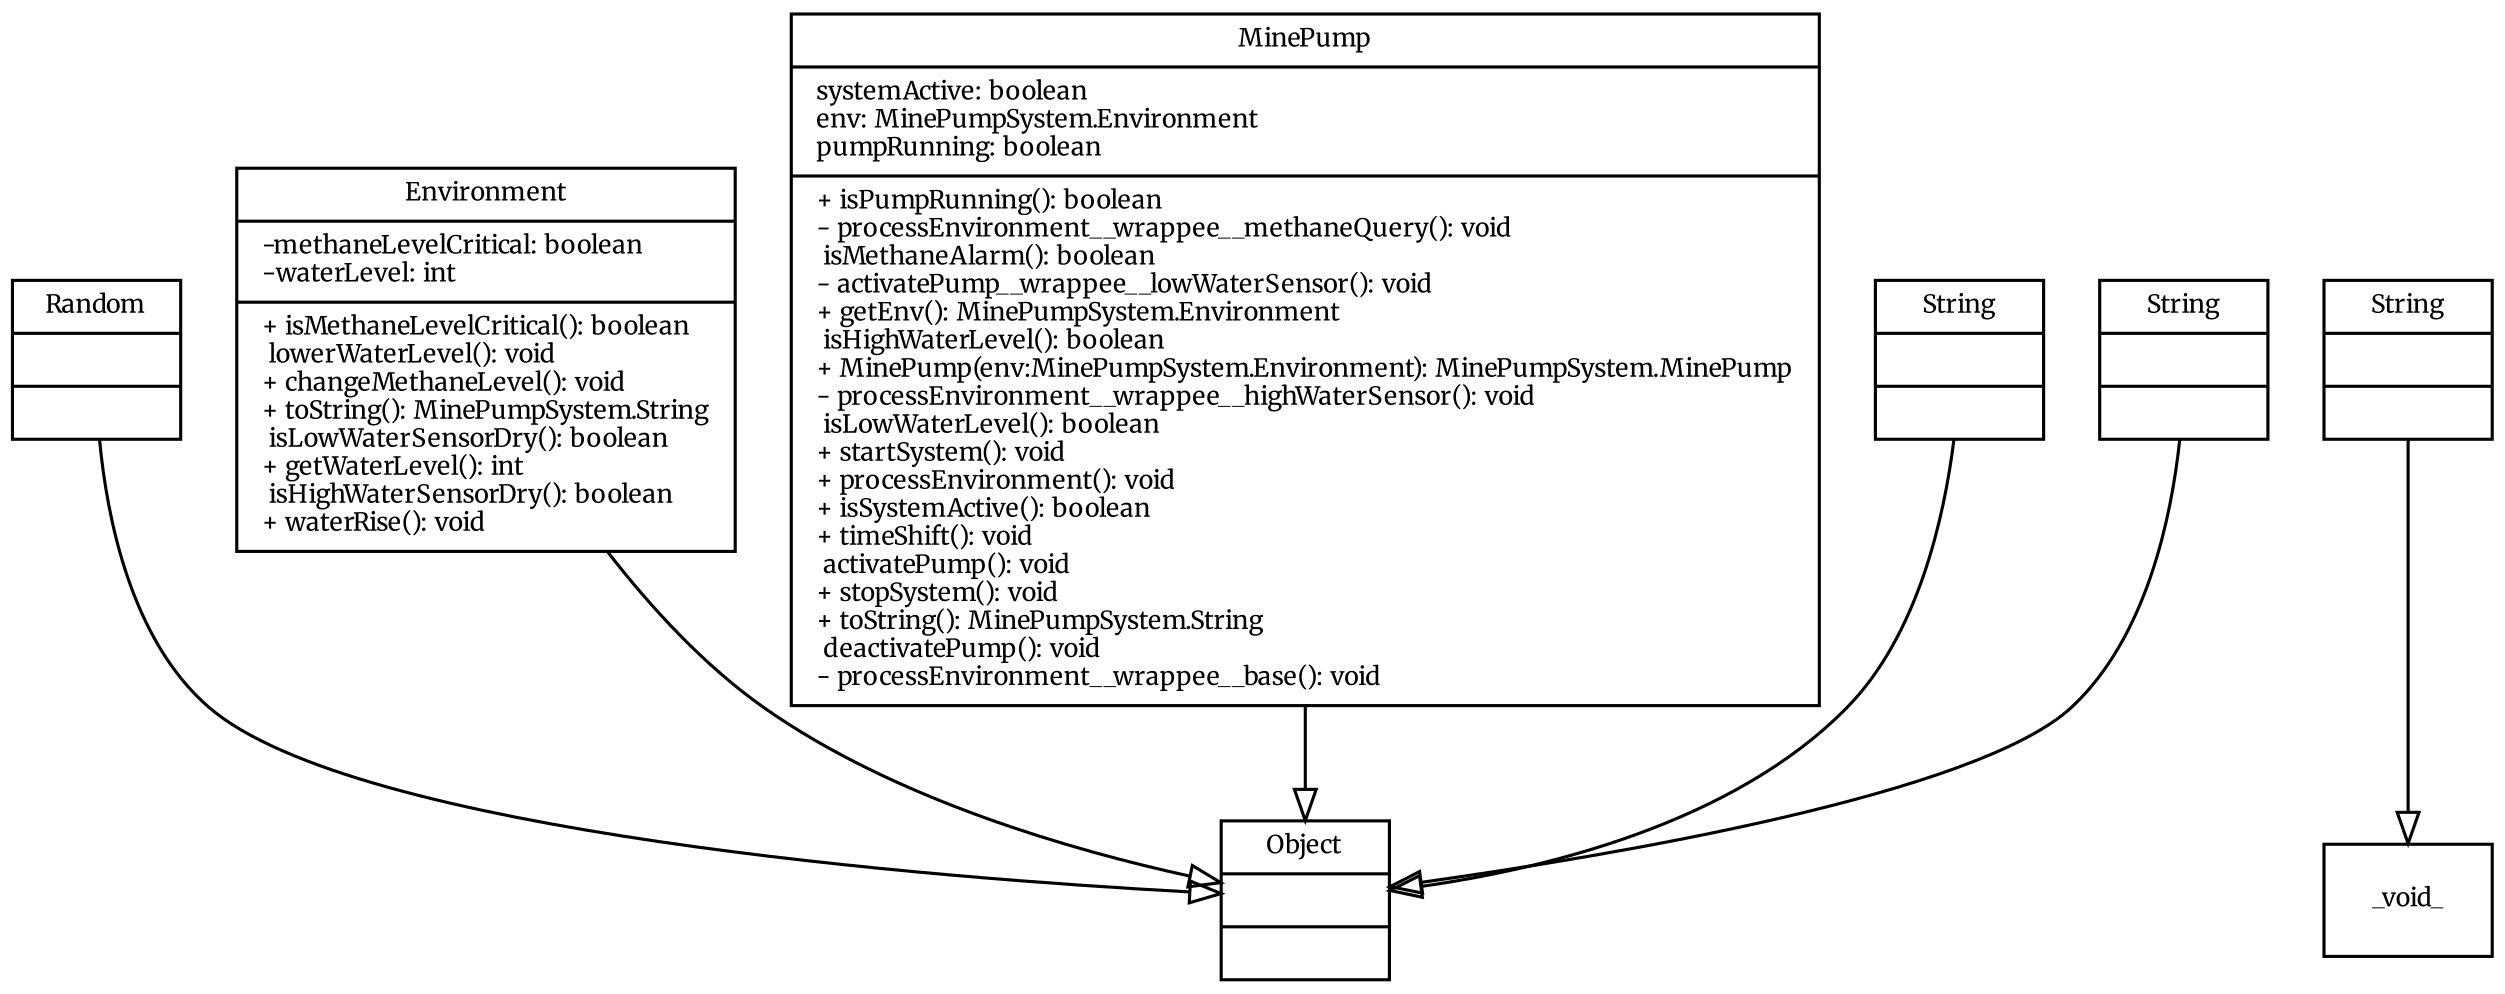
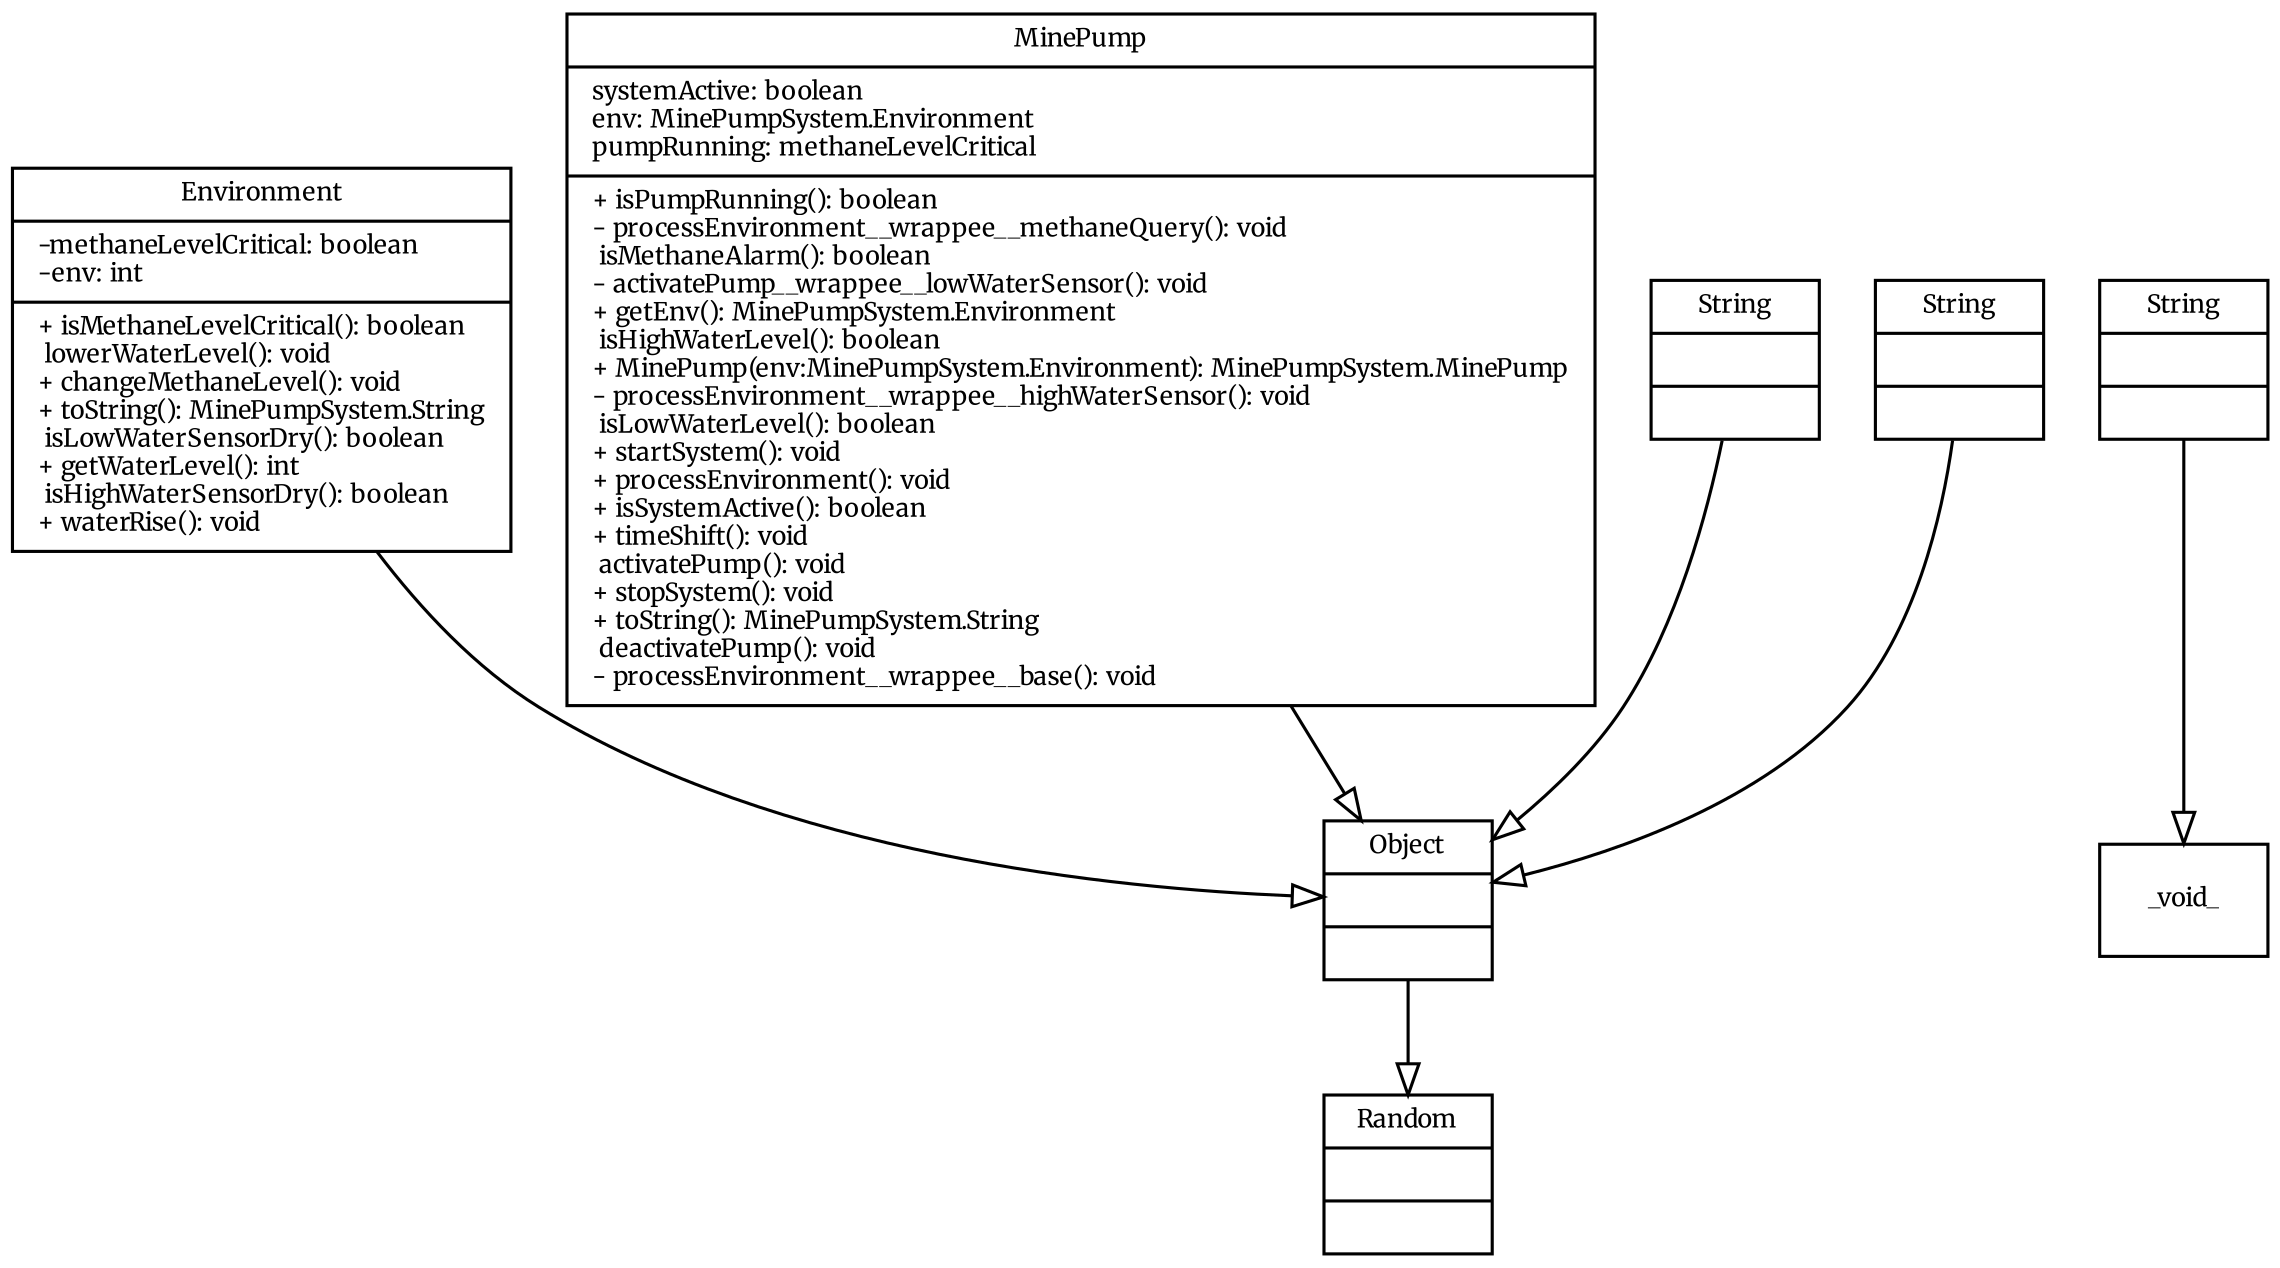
(960, 148) -> (815, 148)
(360, 274) -> (90, 274)
(542, 822) -> (1408, 1022)
